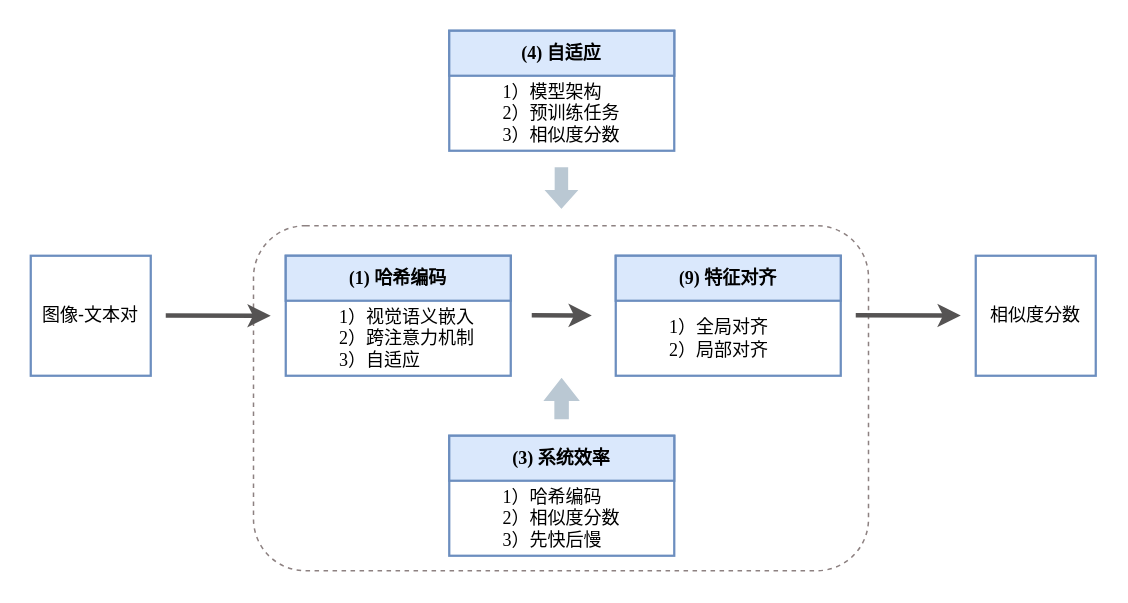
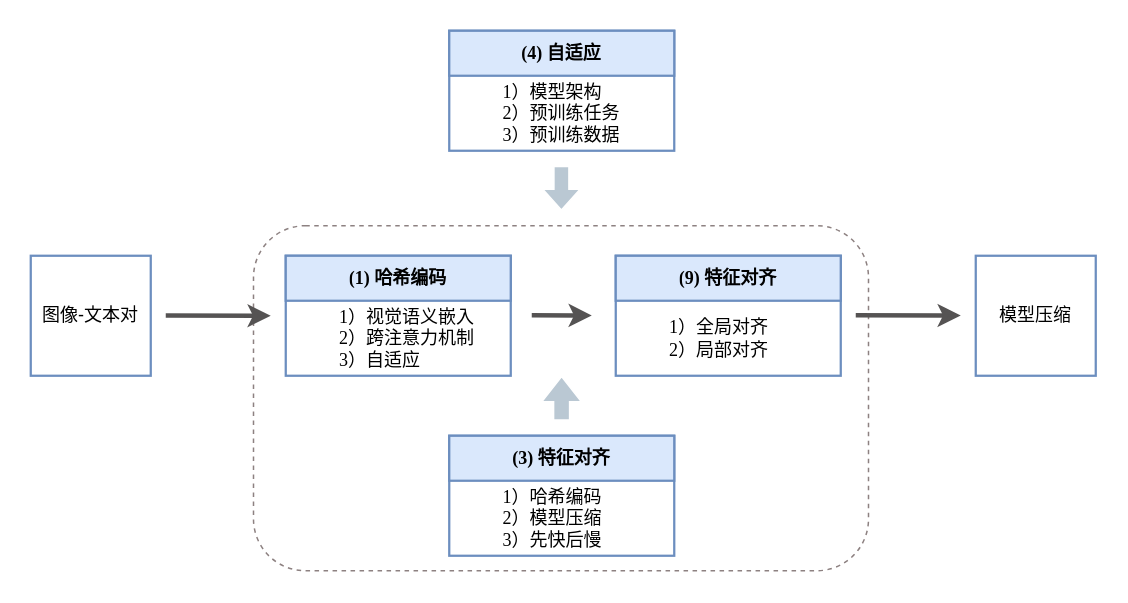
(562, 113) -> (562, 113)
(1036, 316) -> (1036, 316)
(562, 458) -> (562, 458)
(562, 518) -> (553, 518)
